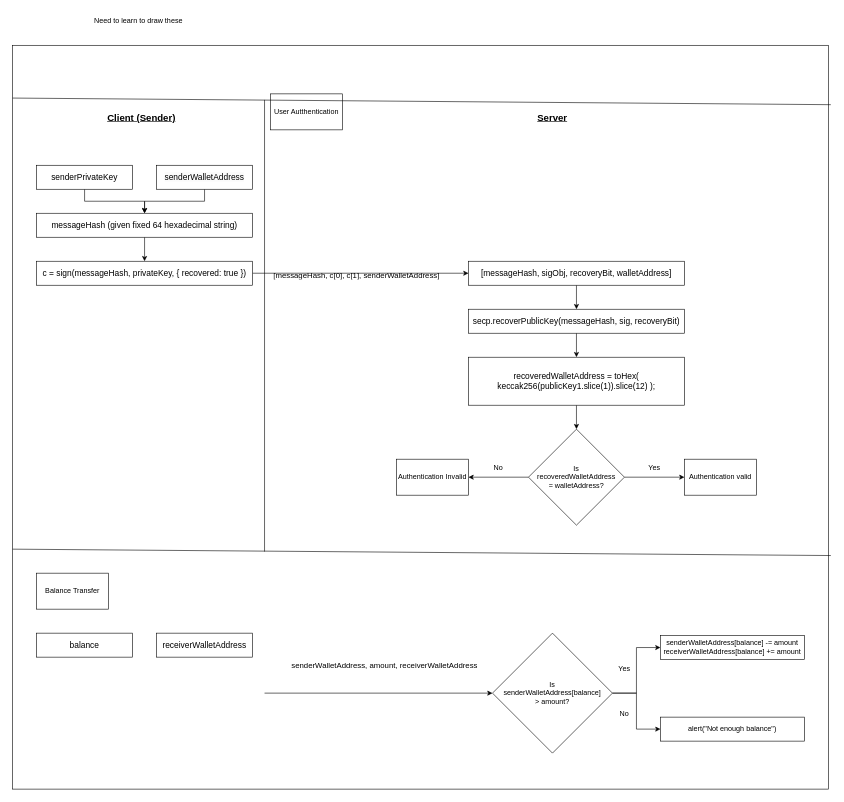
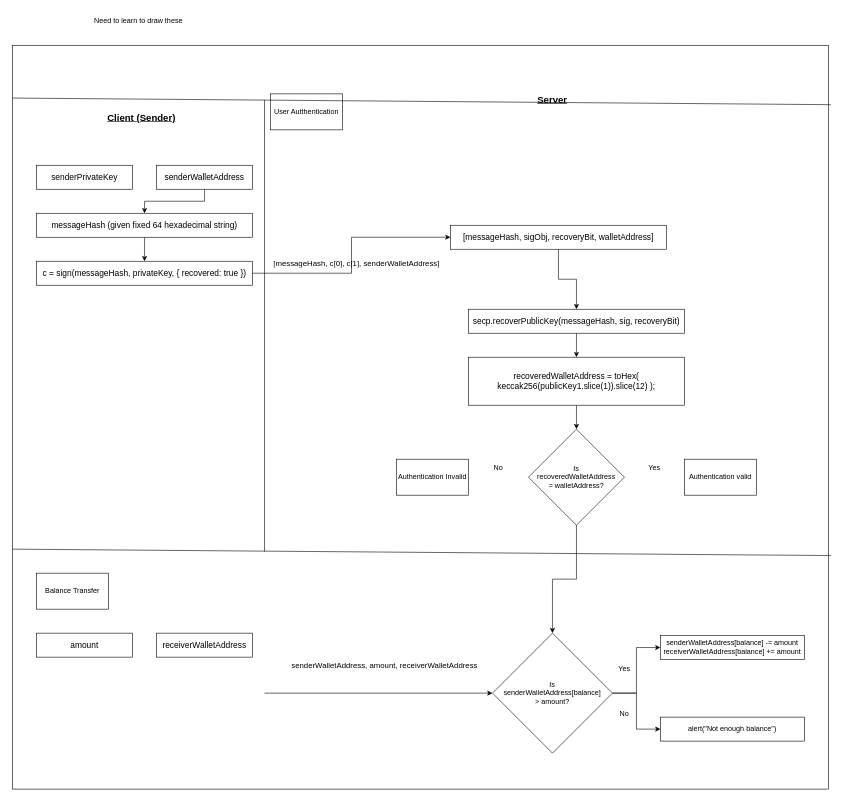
(552, 117) -> (552, 99)
(107, 201) -> none
(576, 273) -> (558, 237)
(360, 276) -> (360, 264)
(473, 477) -> none
(678, 477) -> (576, 552)
(84, 645) -> (84, 645)
